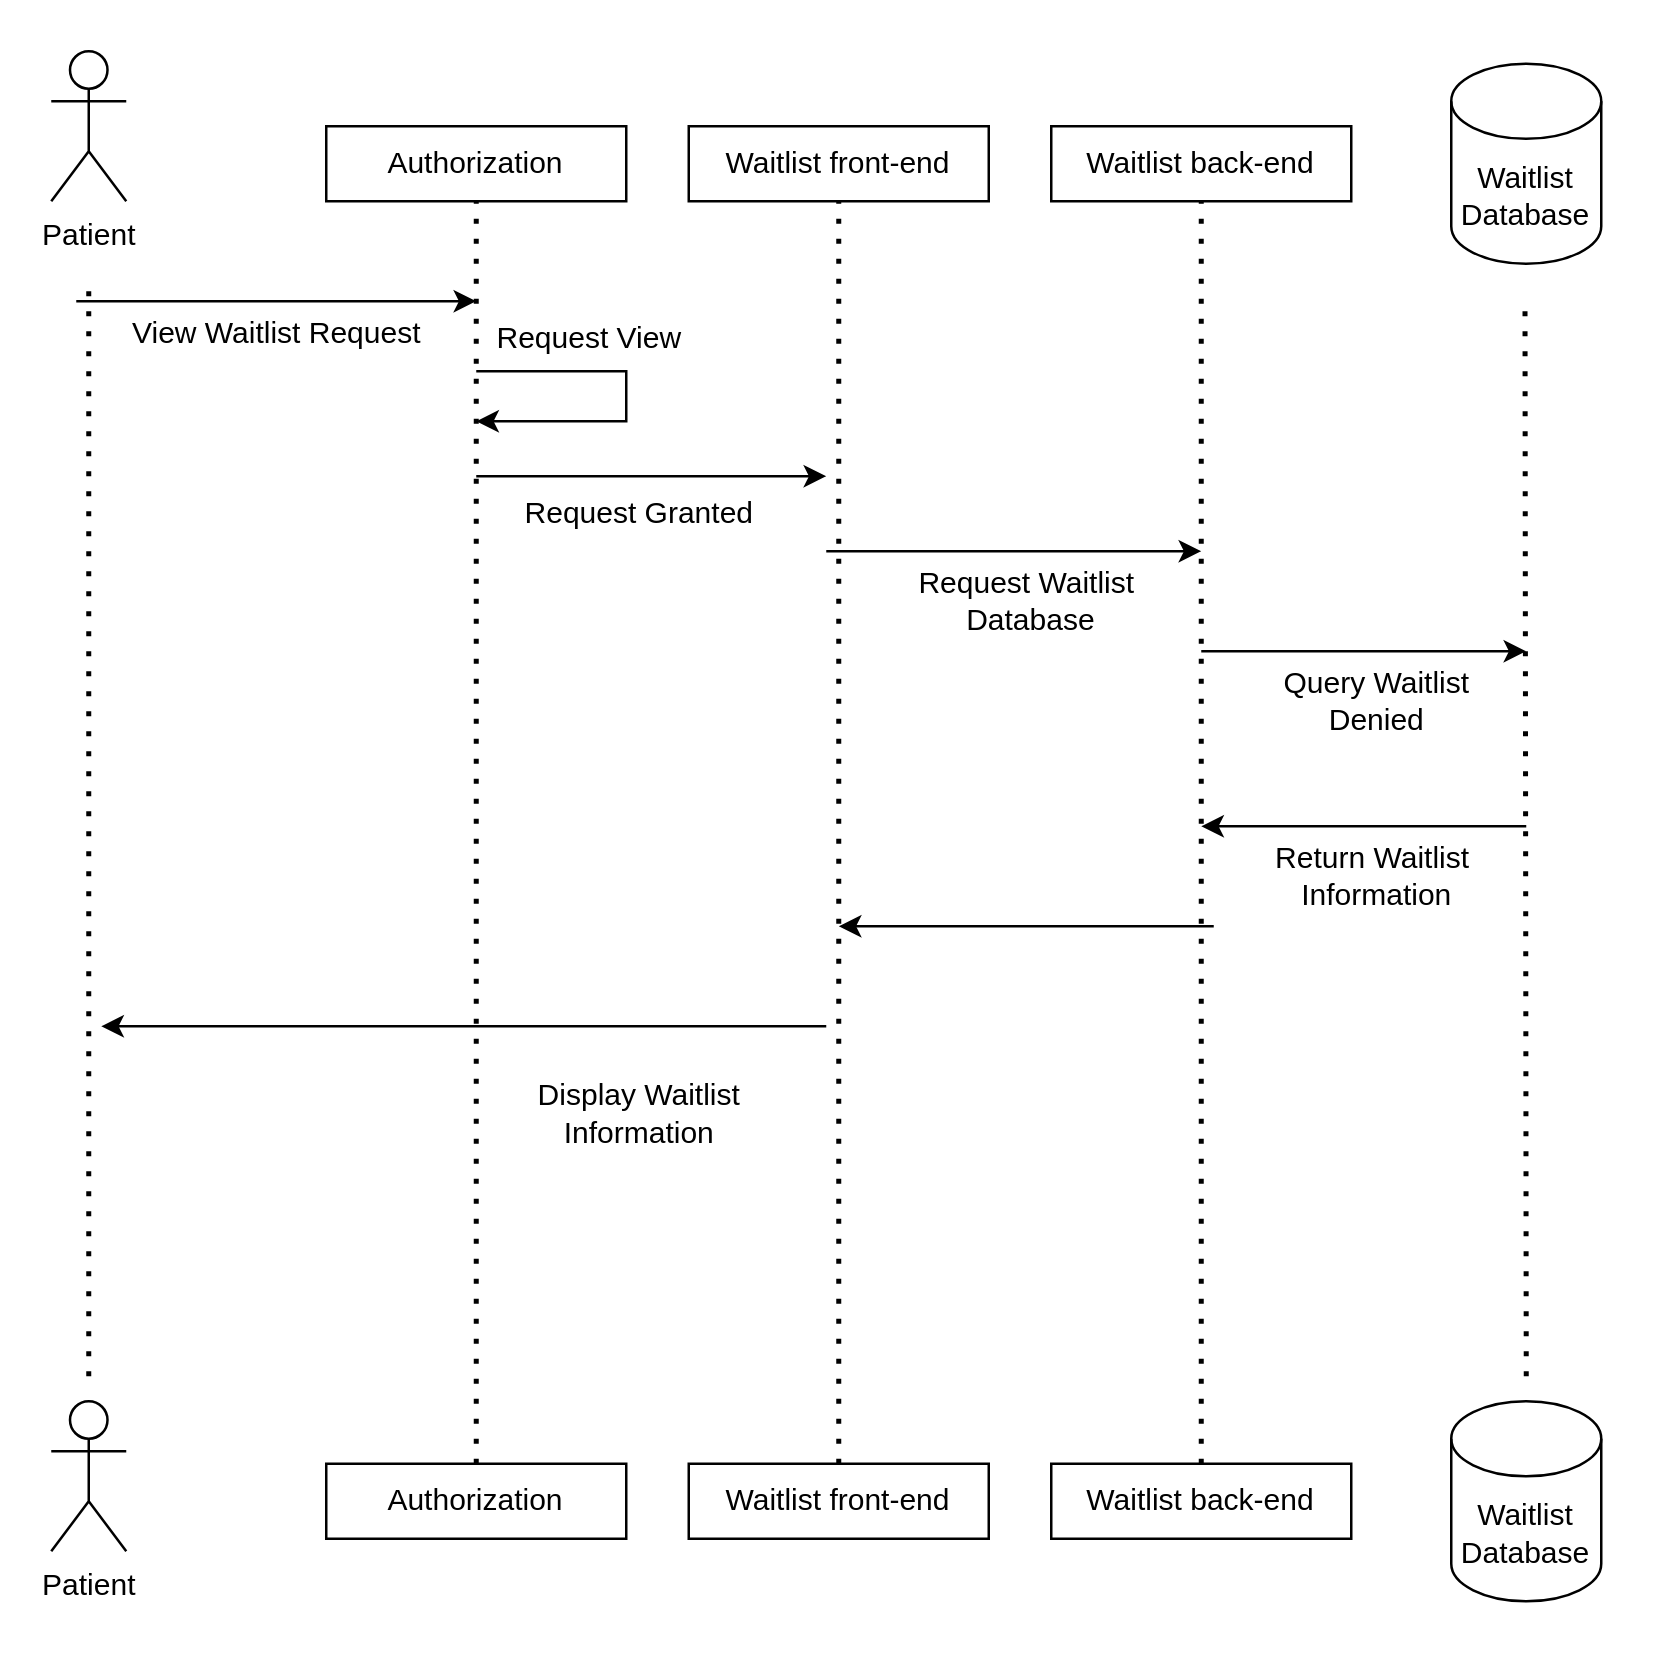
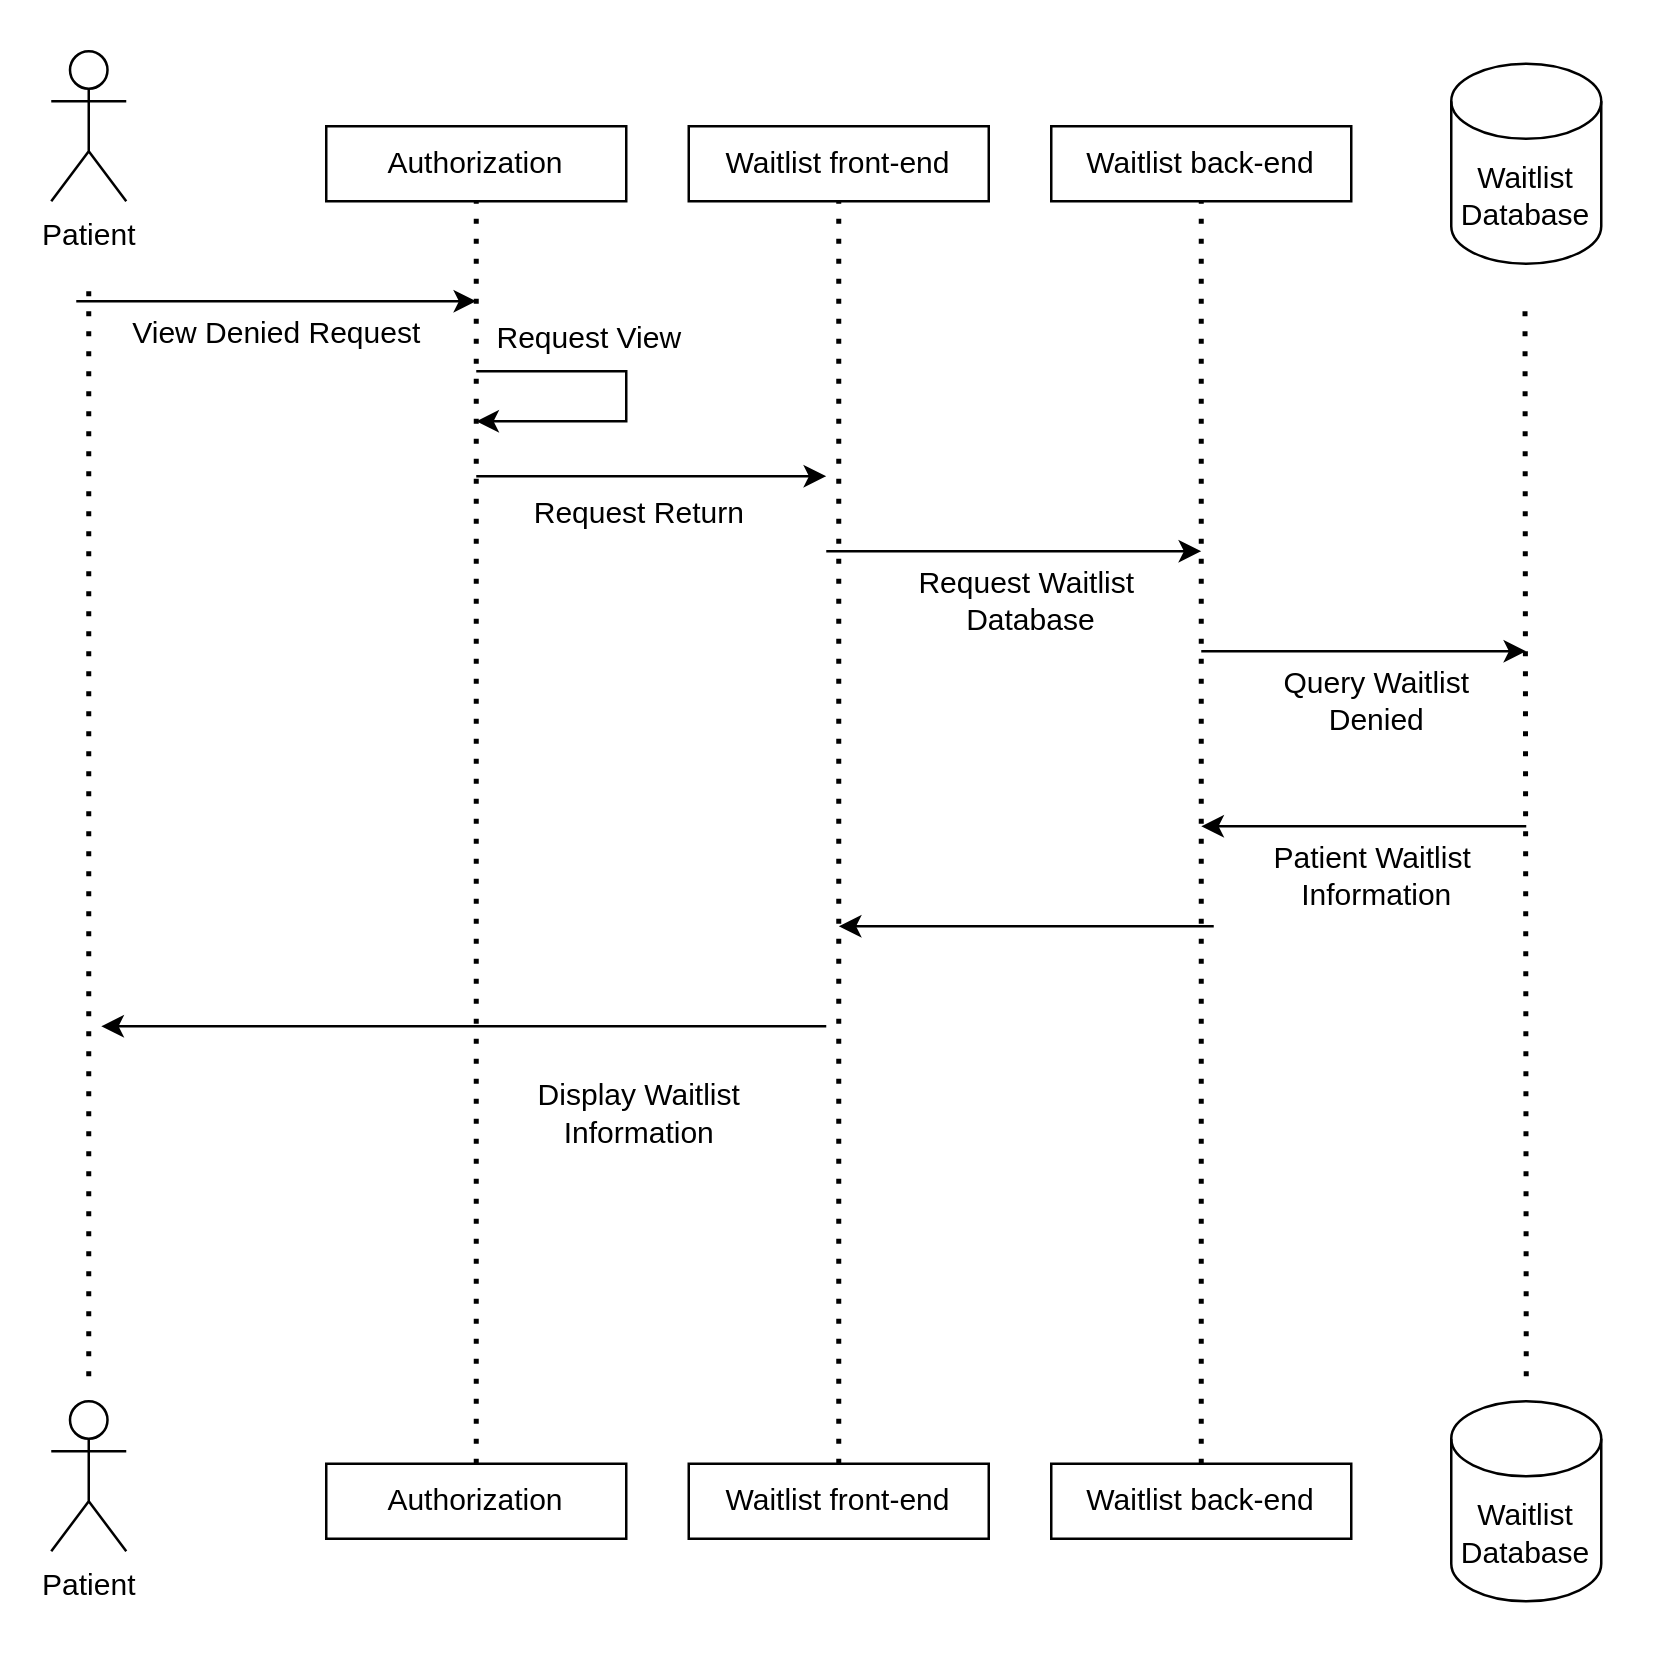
(278, 334) -> (278, 334)
(640, 514) -> (640, 514)
(1378, 876) -> (1378, 876)
